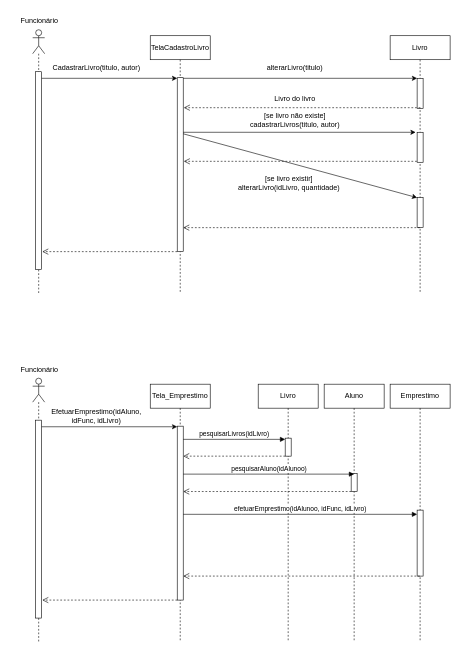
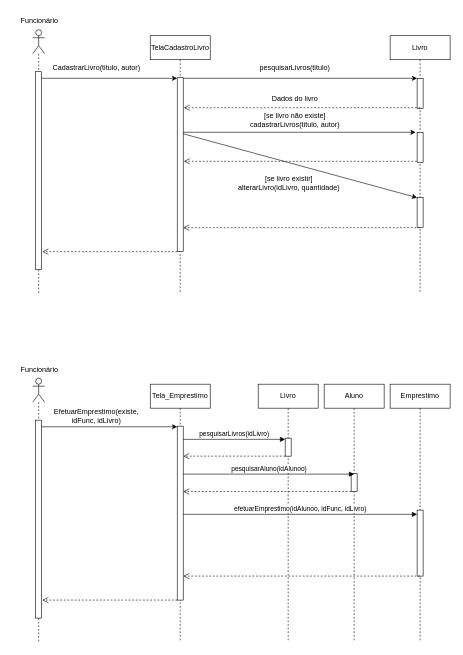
(295, 68) -> (295, 68)
(295, 99) -> (295, 99)
(97, 417) -> (97, 417)
